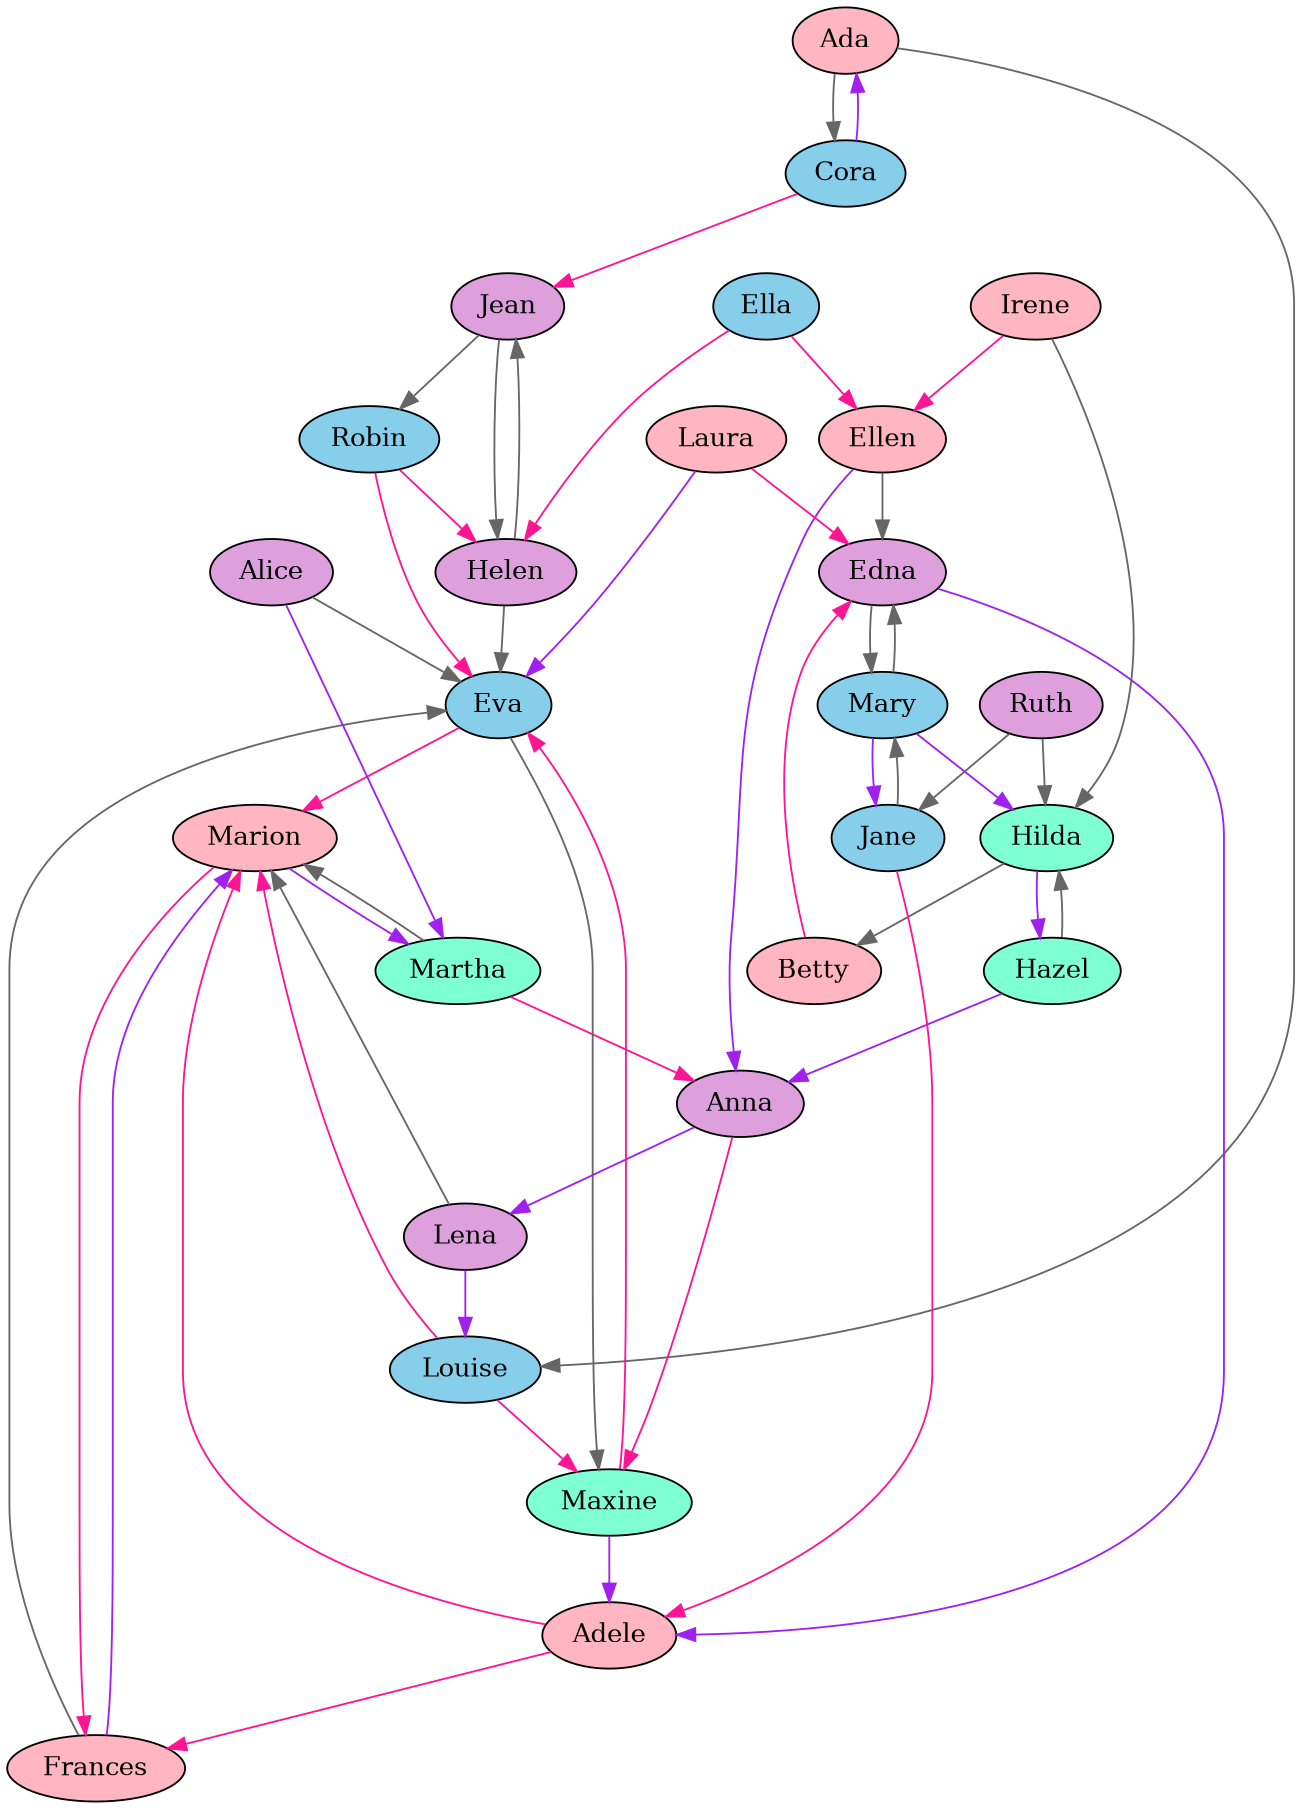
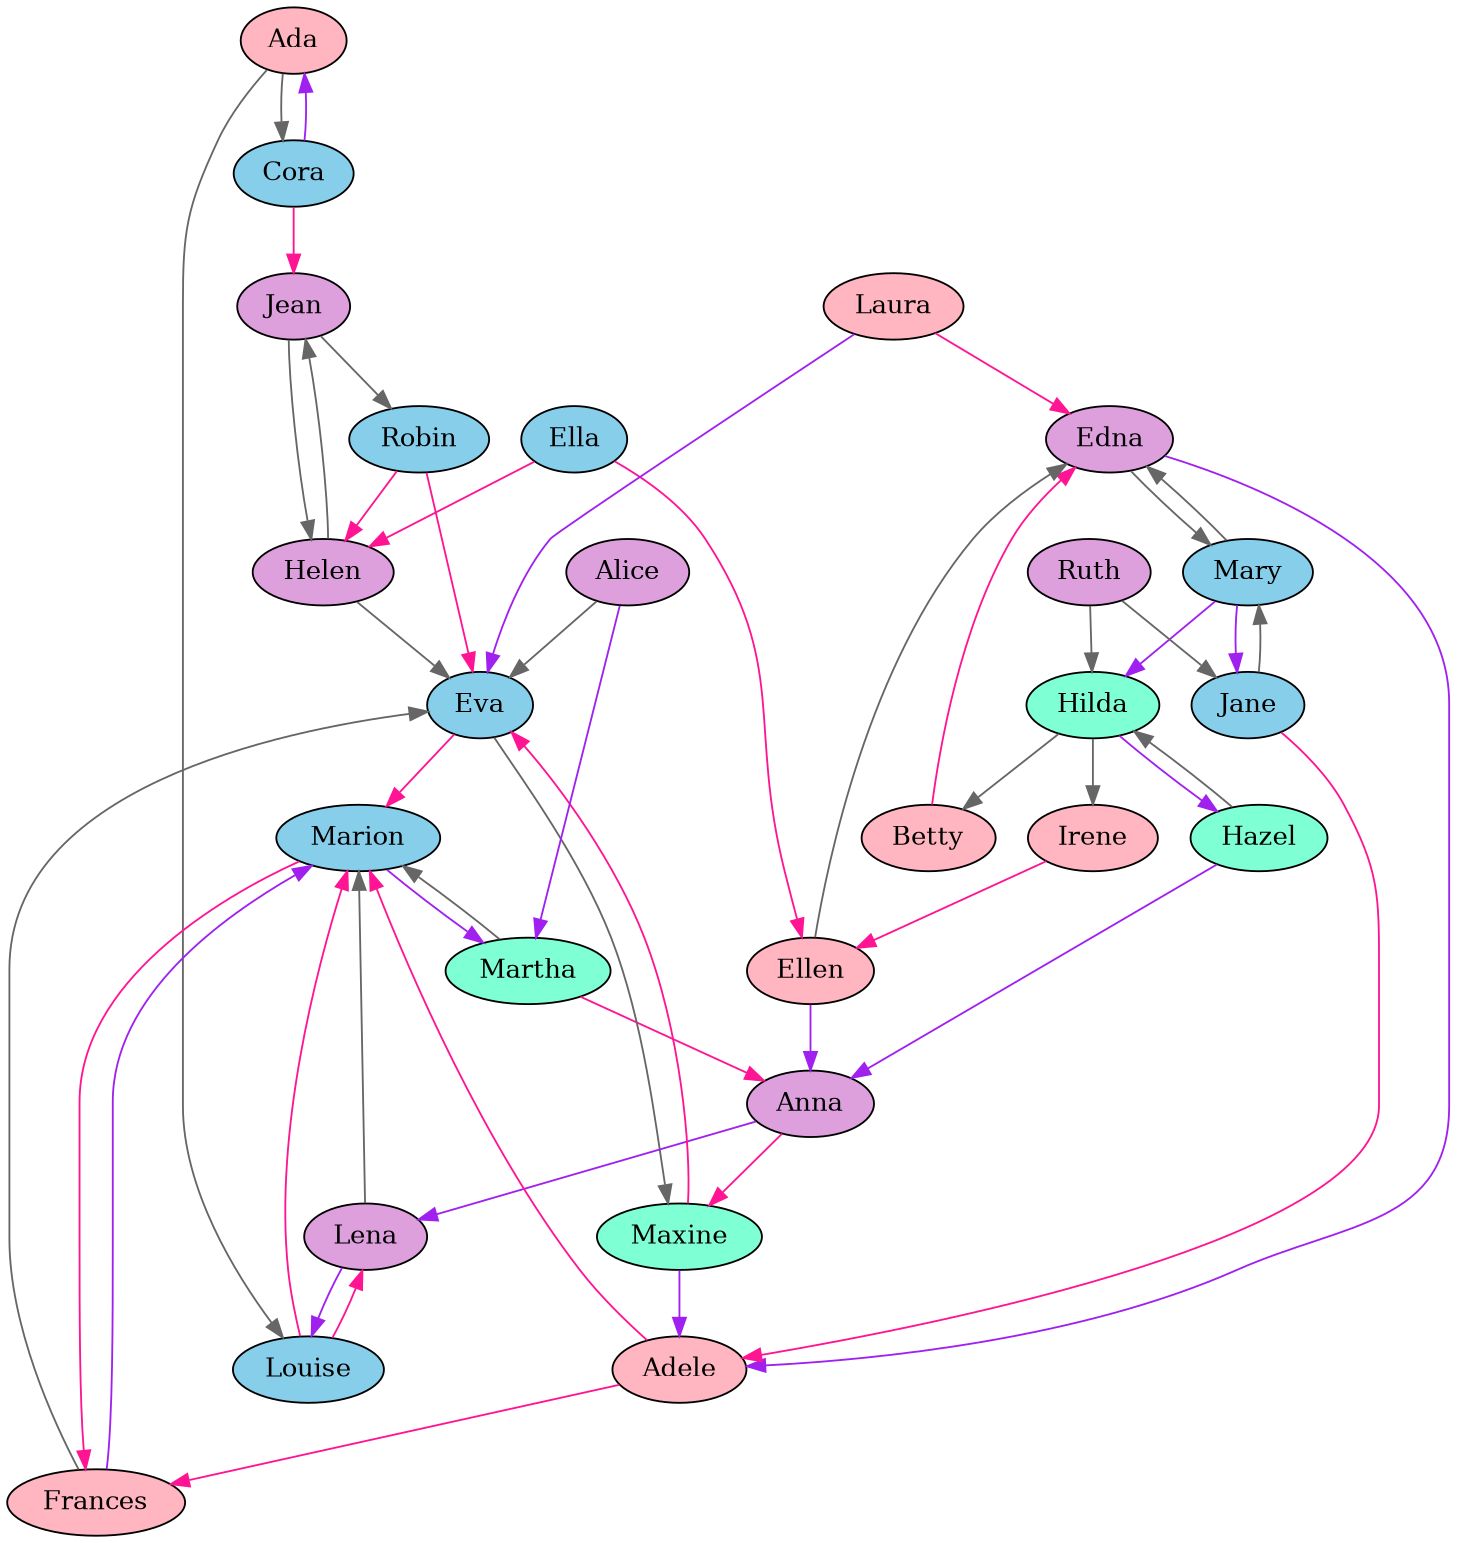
(1128, 564) -> (1093, 763)
(255, 838) -> (358, 838)
(530, 1430) -> (345, 1313)
